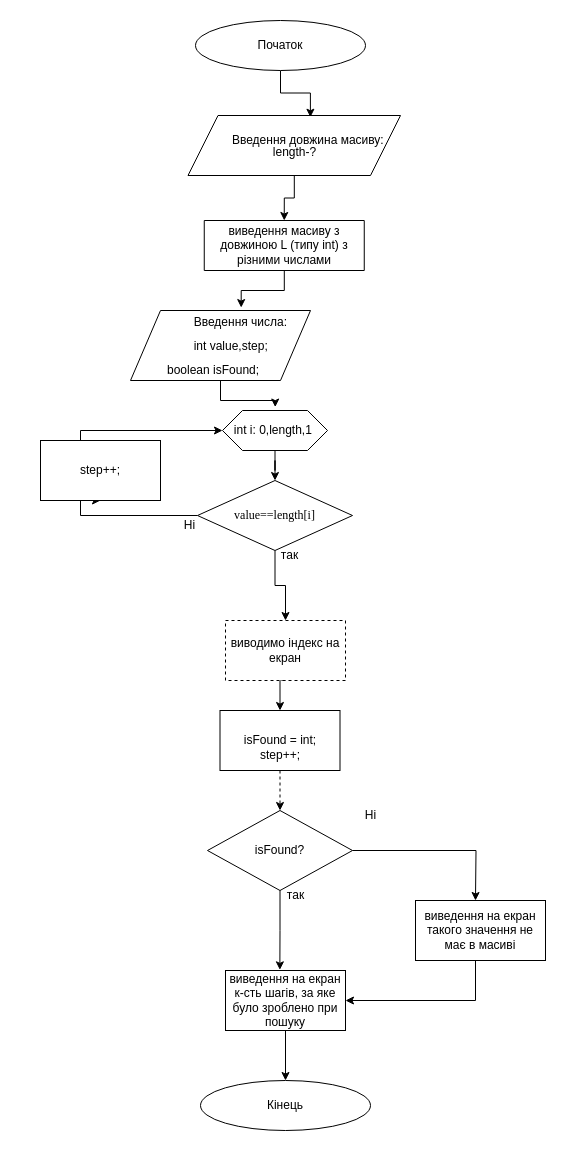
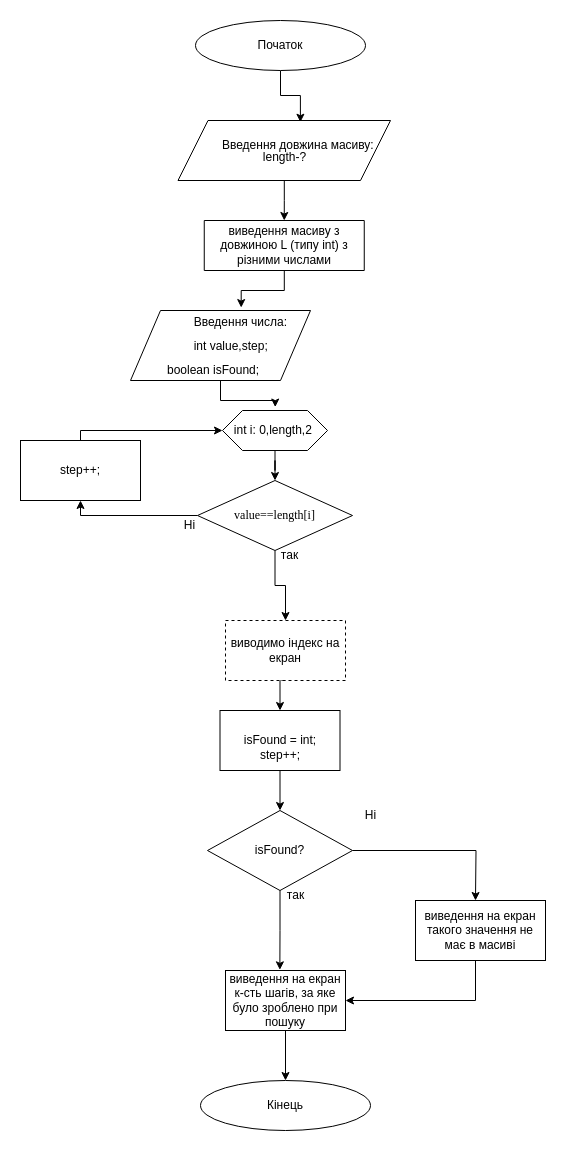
(294, 146) -> (284, 151)
(275, 431) -> (275, 431)
(101, 471) -> (81, 471)
(280, 786) -> (280, 786)
